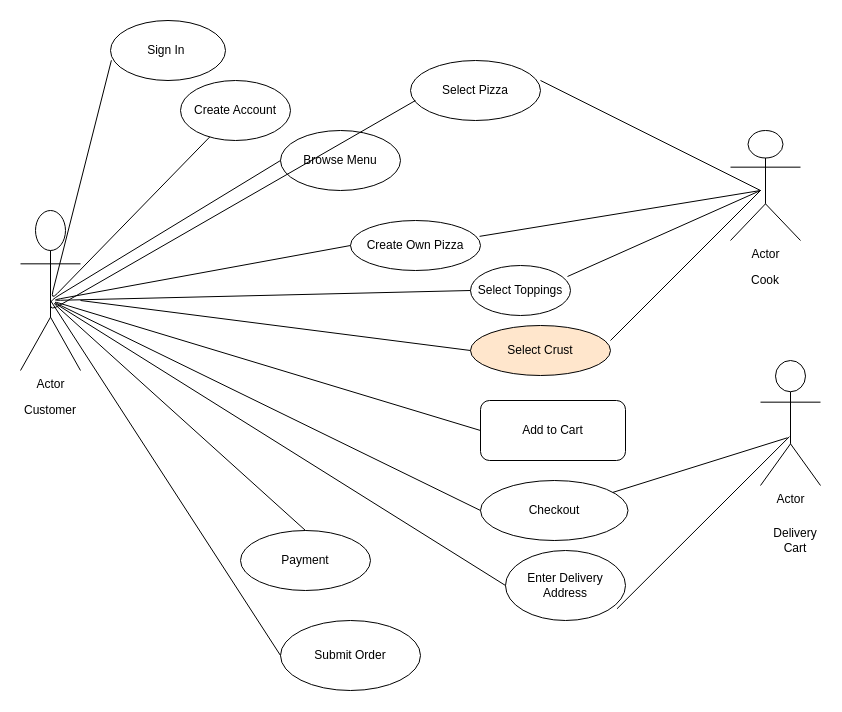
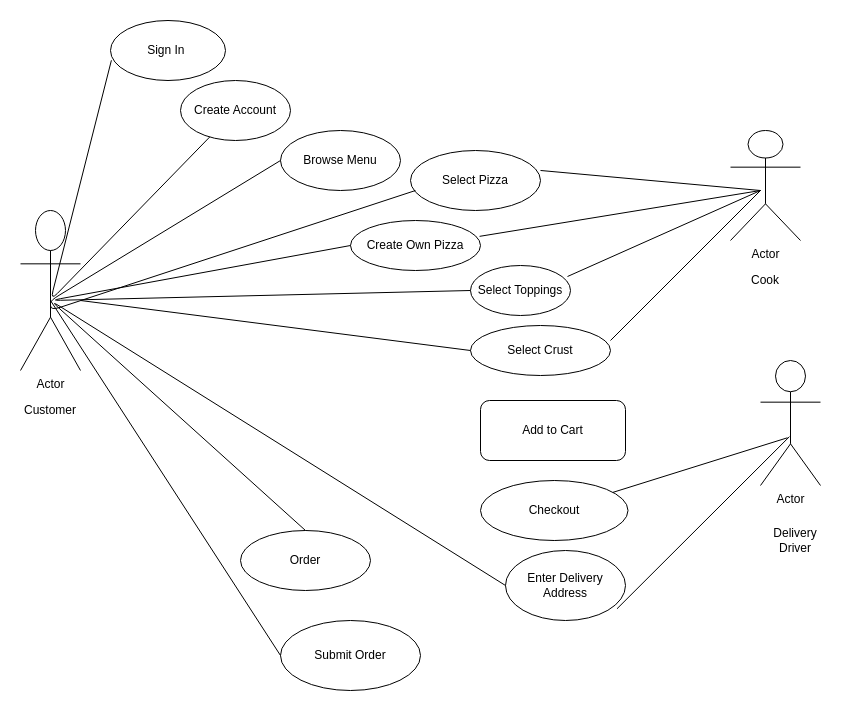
(476, 91) -> (476, 181)
(541, 351) -> (541, 351)
(274, 409) -> none
(796, 541) -> (796, 541)
(306, 561) -> (306, 561)
